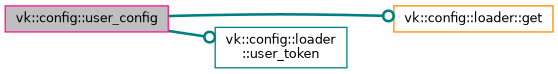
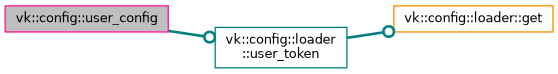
(276, 14) -> (365, 35)
